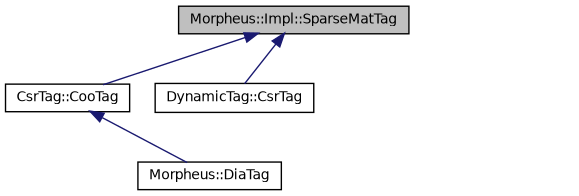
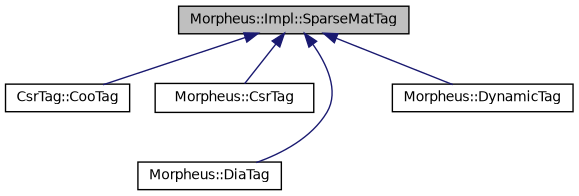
(234, 98) -> (234, 98)
none -> (483, 98)
(145, 140) -> (323, 119)
